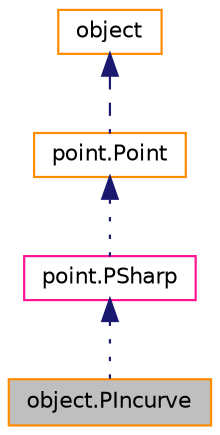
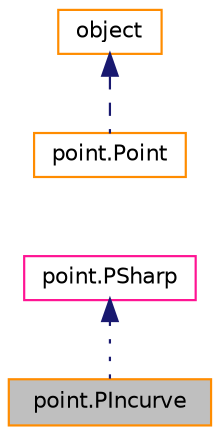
(110, 228) -> none
(110, 402) -> (110, 402)
